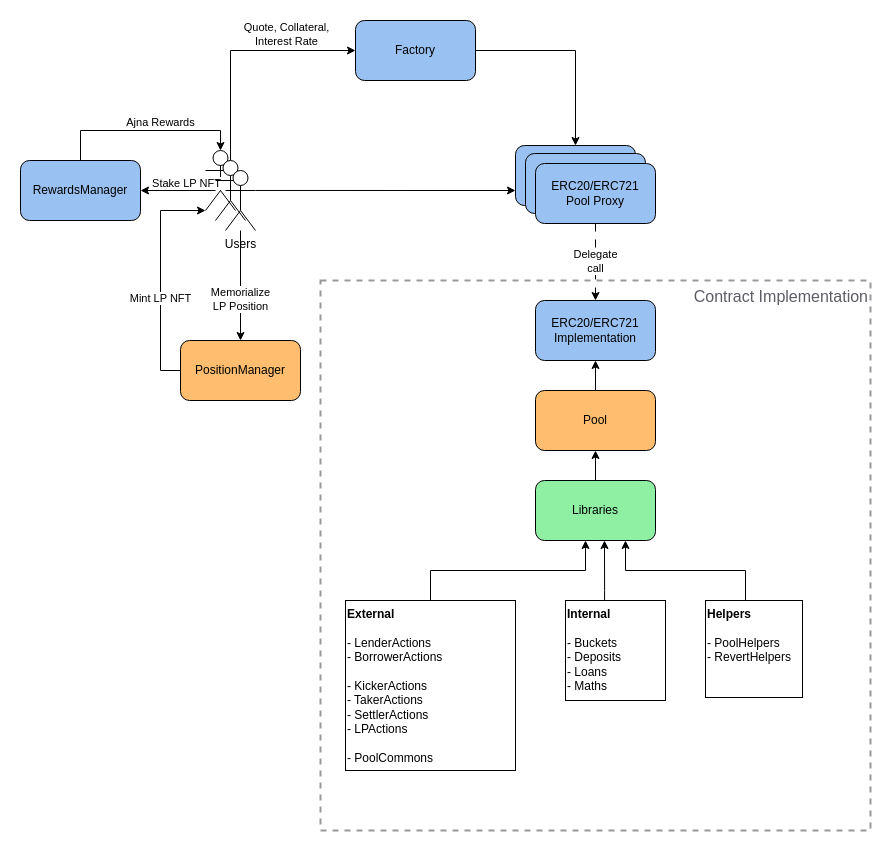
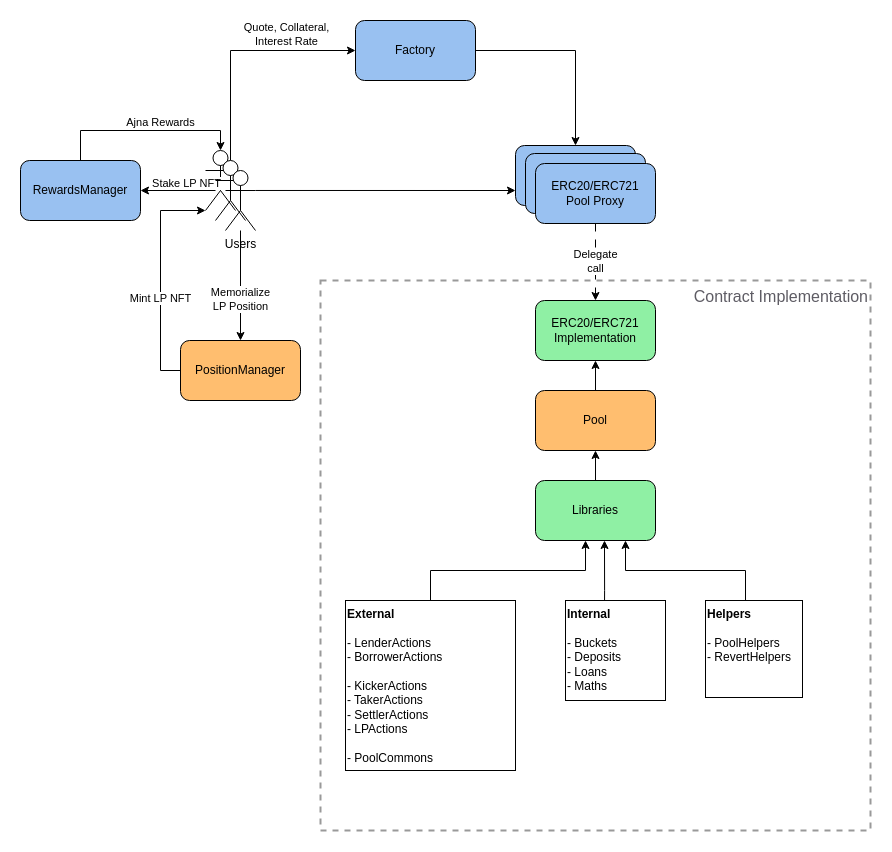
(596, 331) -> (596, 331)
